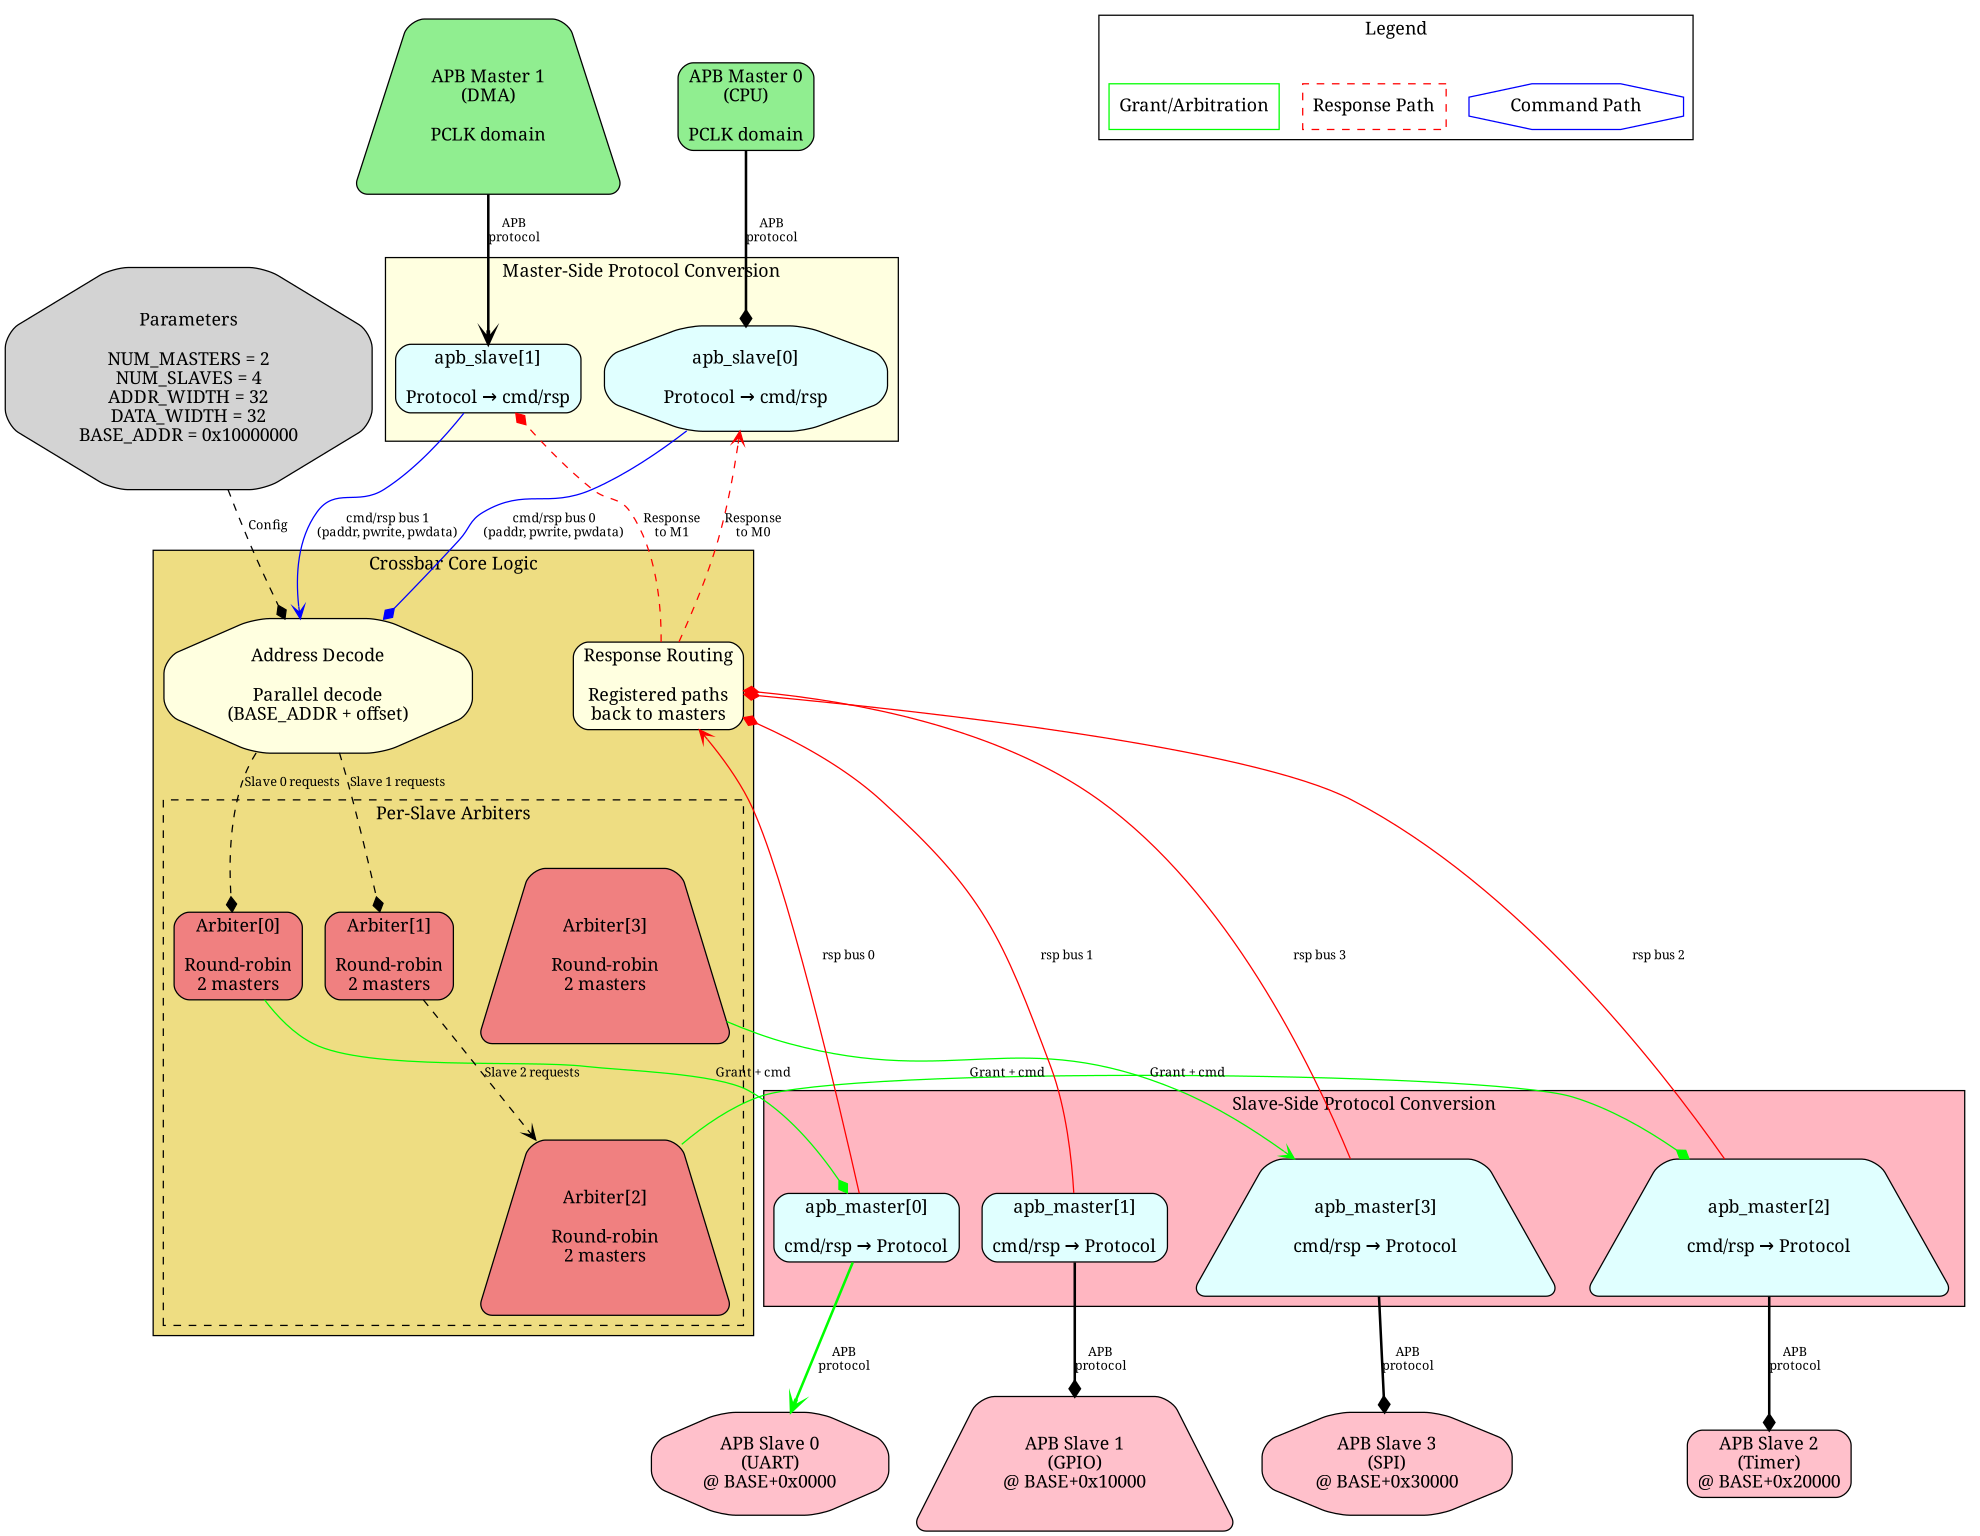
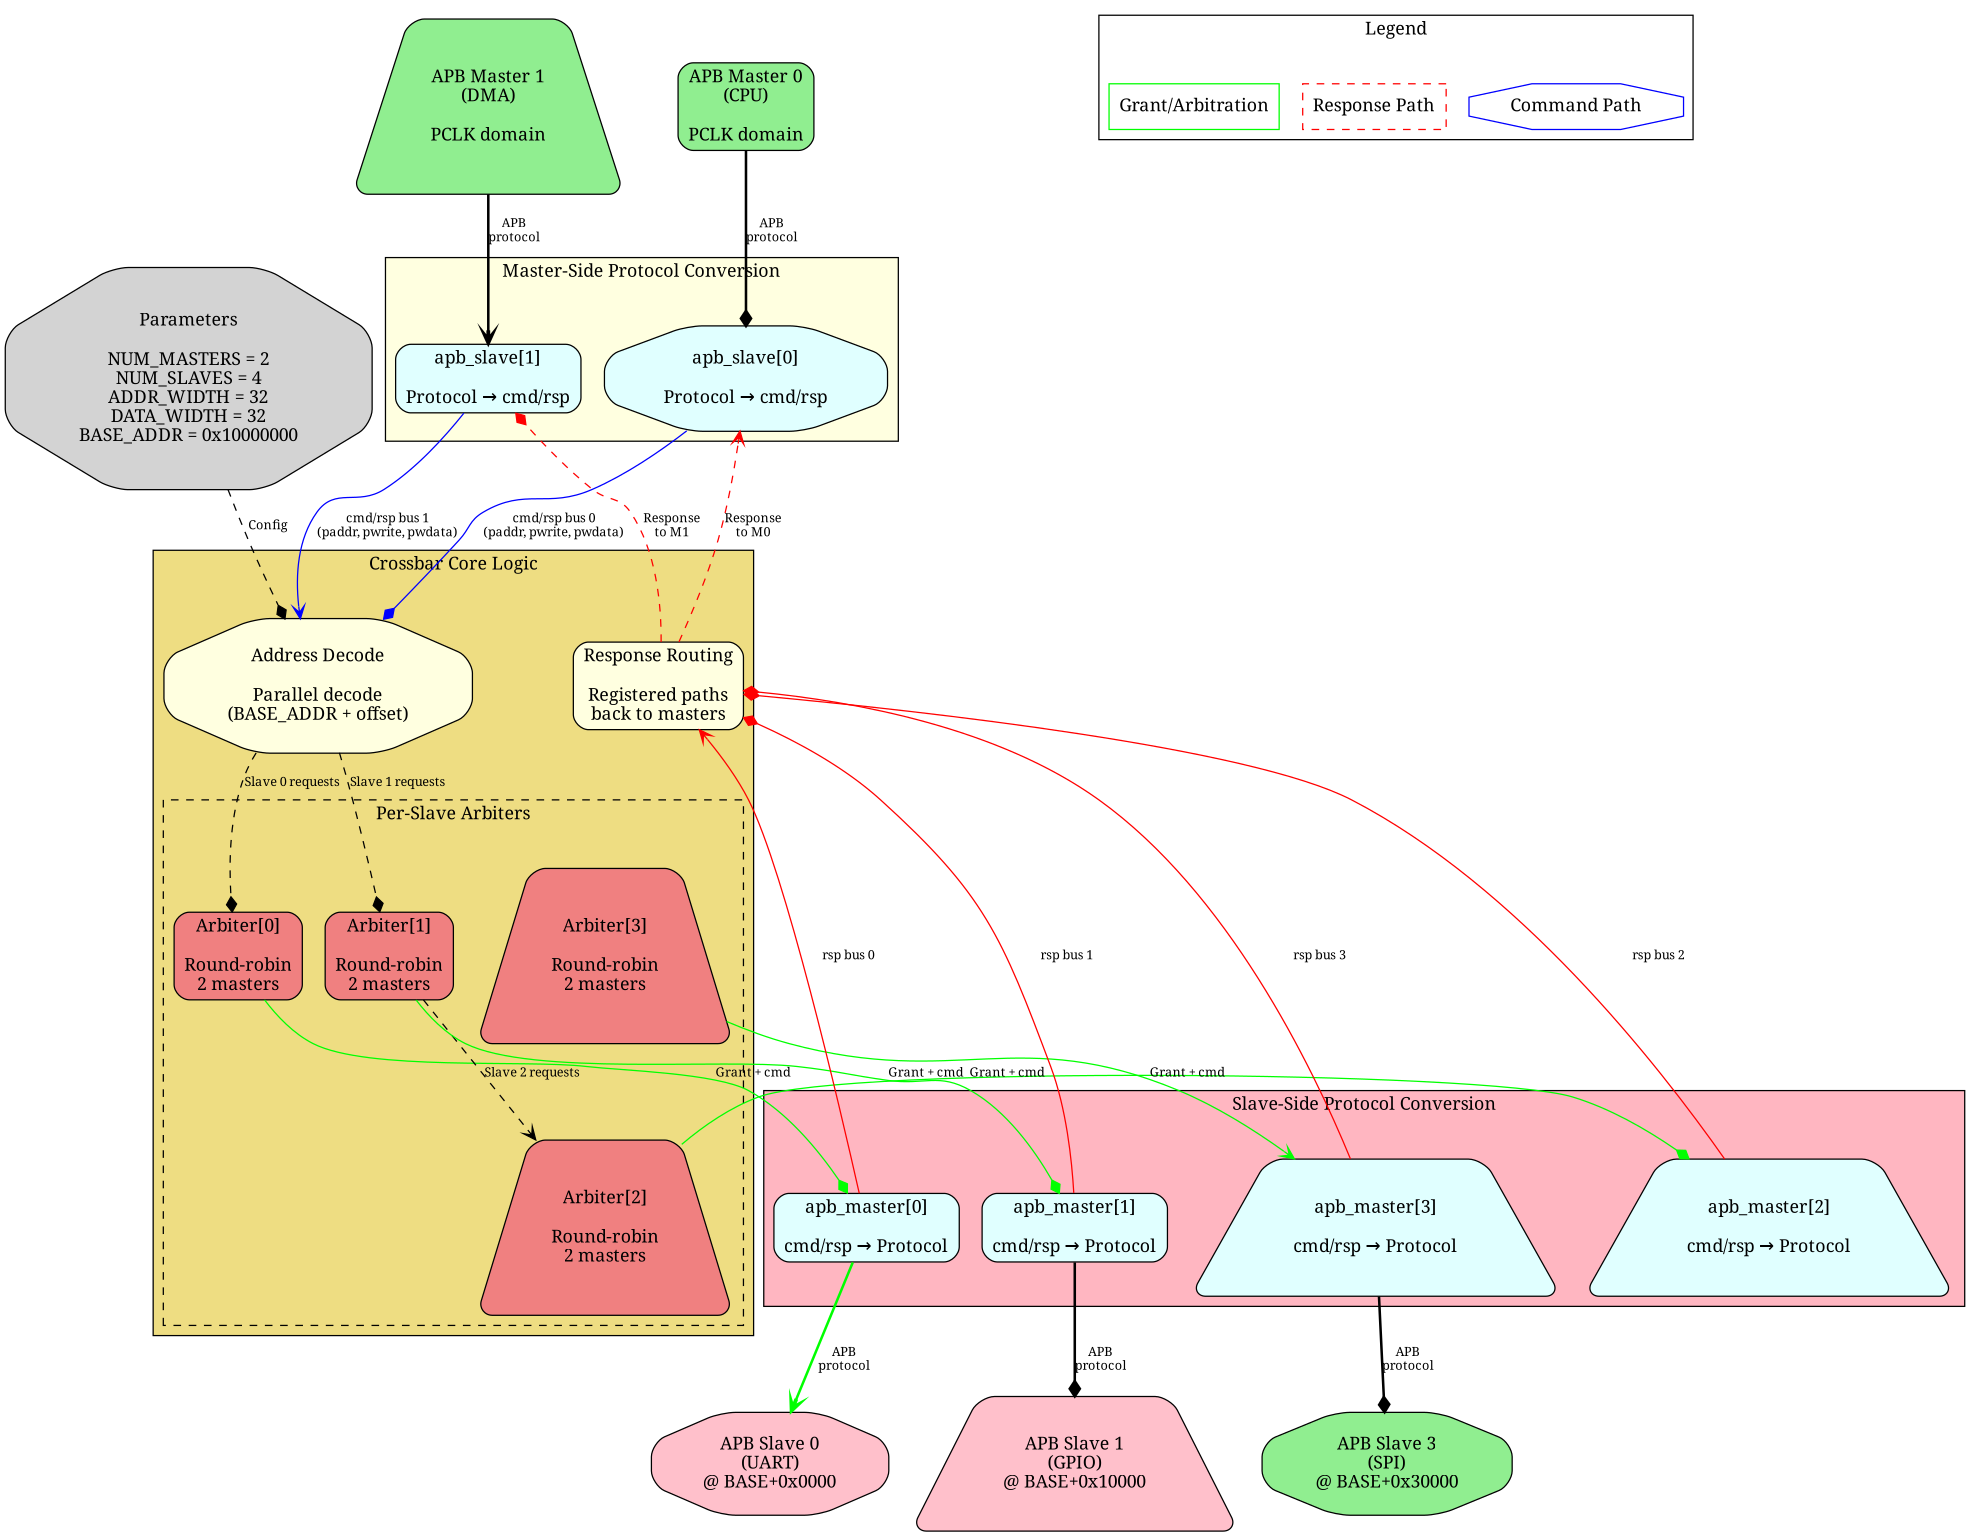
none -> (729, 1064)
(1387, 1464) -> (1387, 1464)
(1769, 1464) -> none
